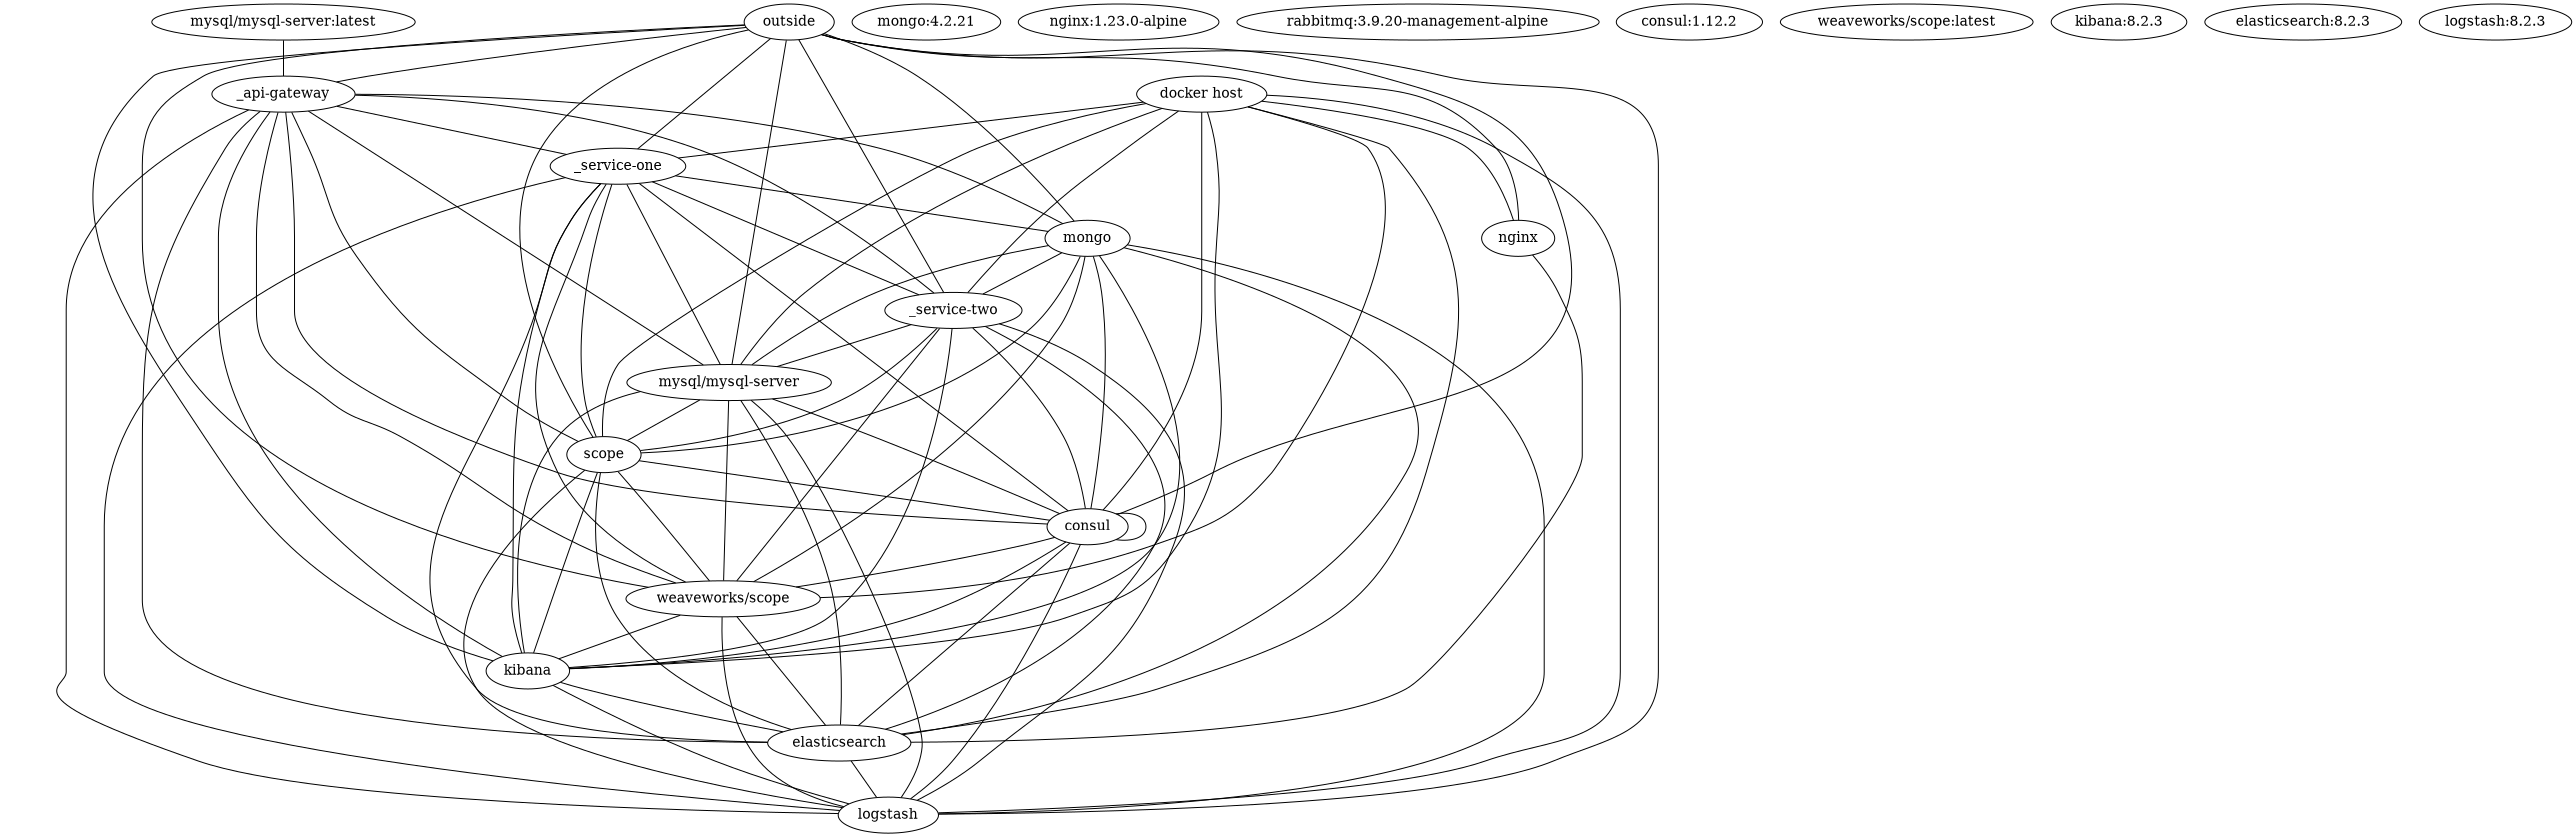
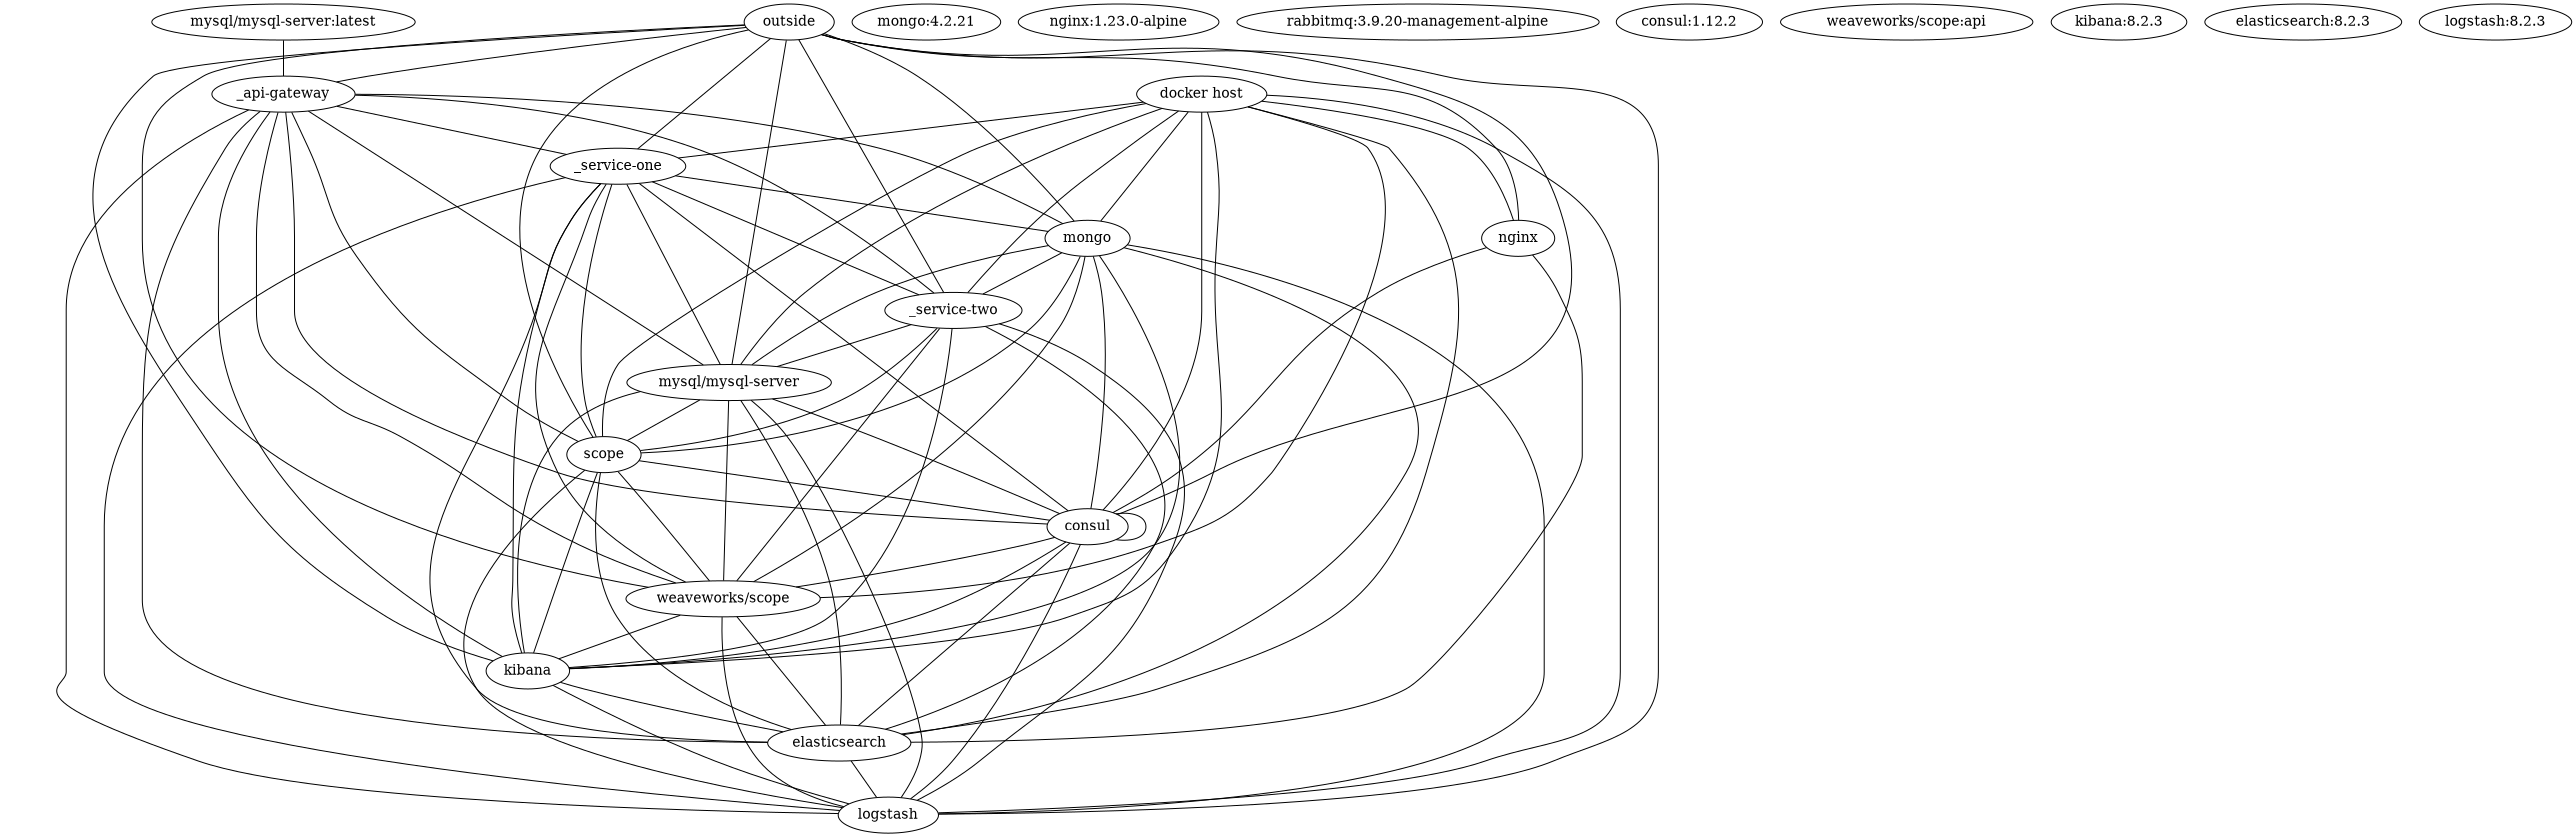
(1907, 22) -> (1907, 22)
none -> (1145, 166)
(1046, 408) -> (1290, 364)
